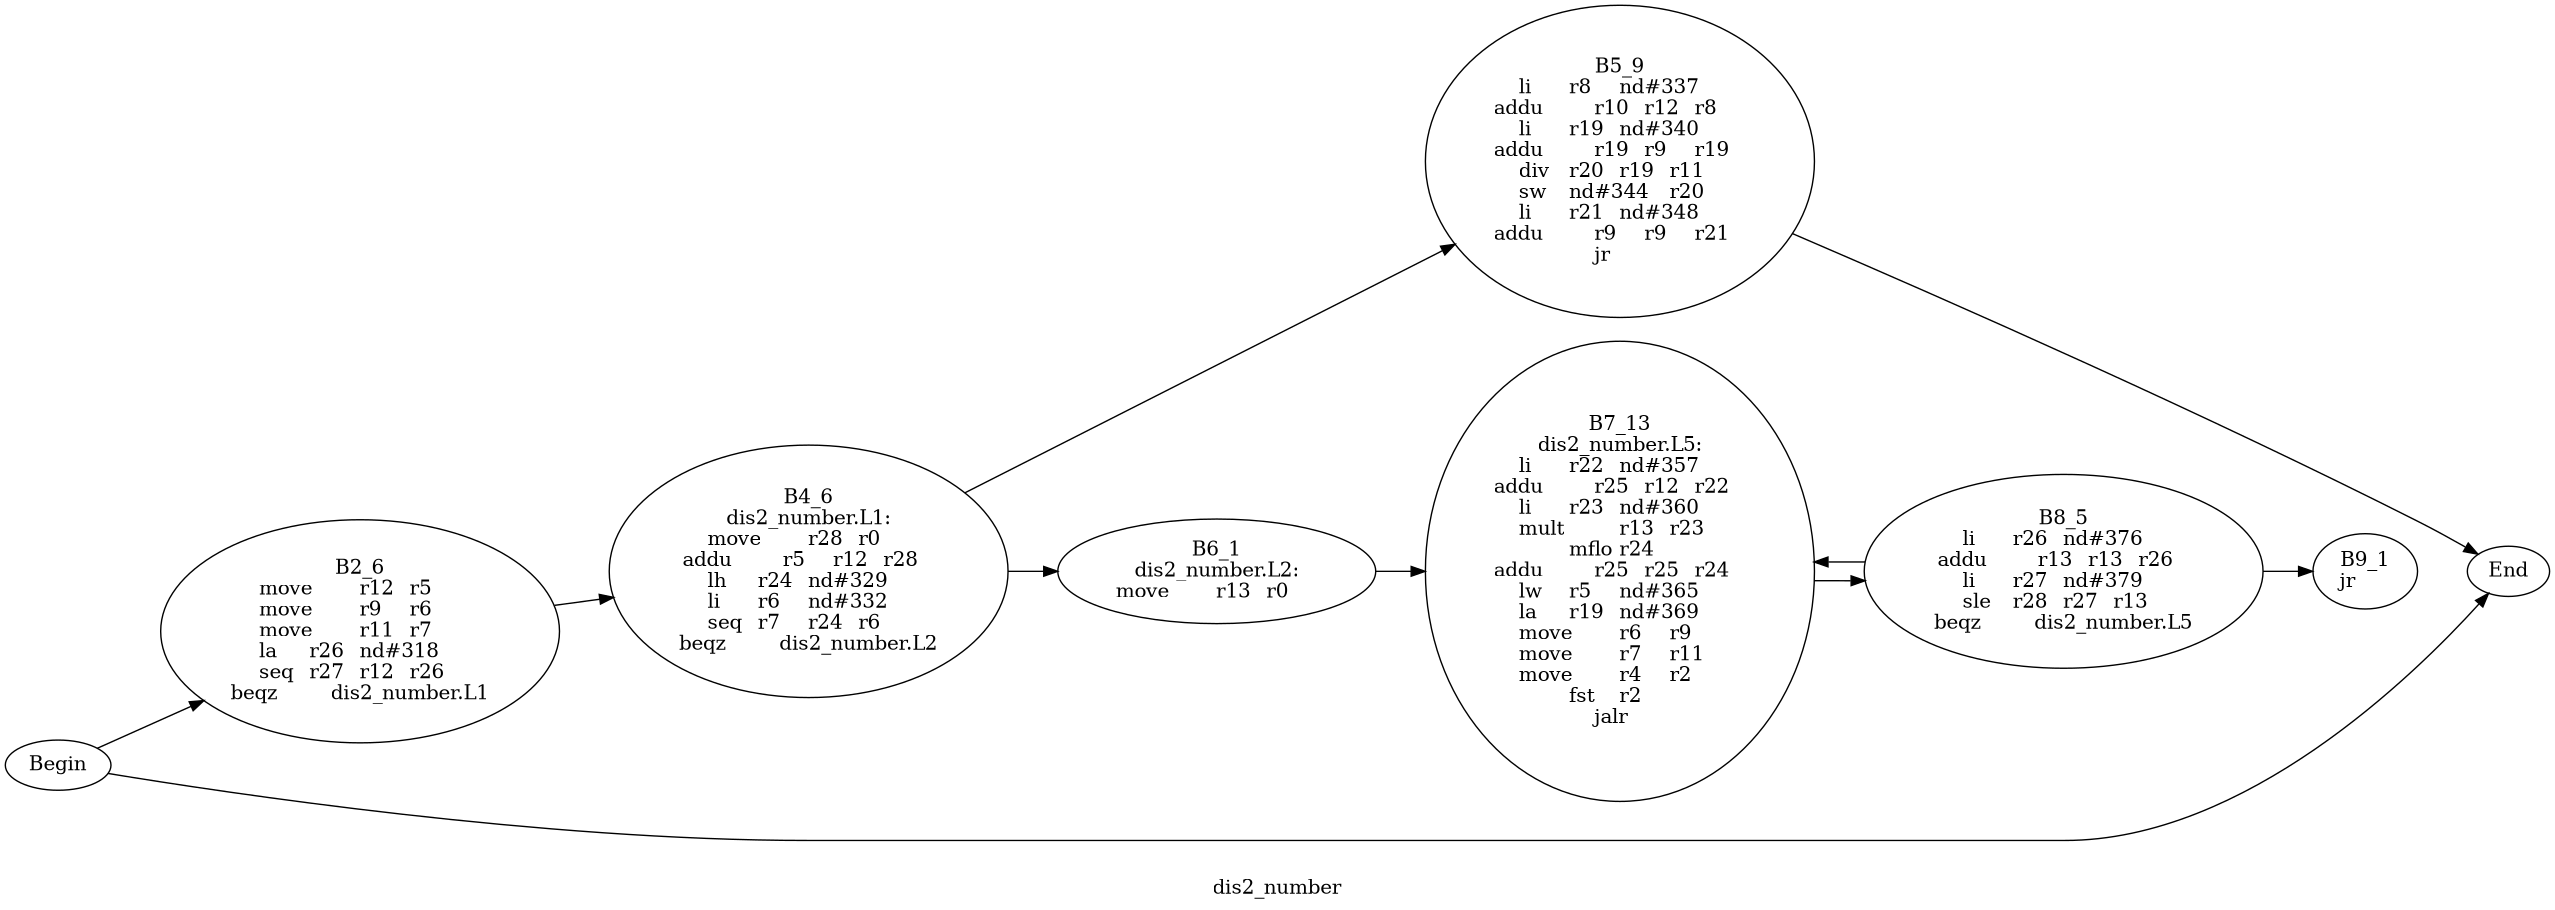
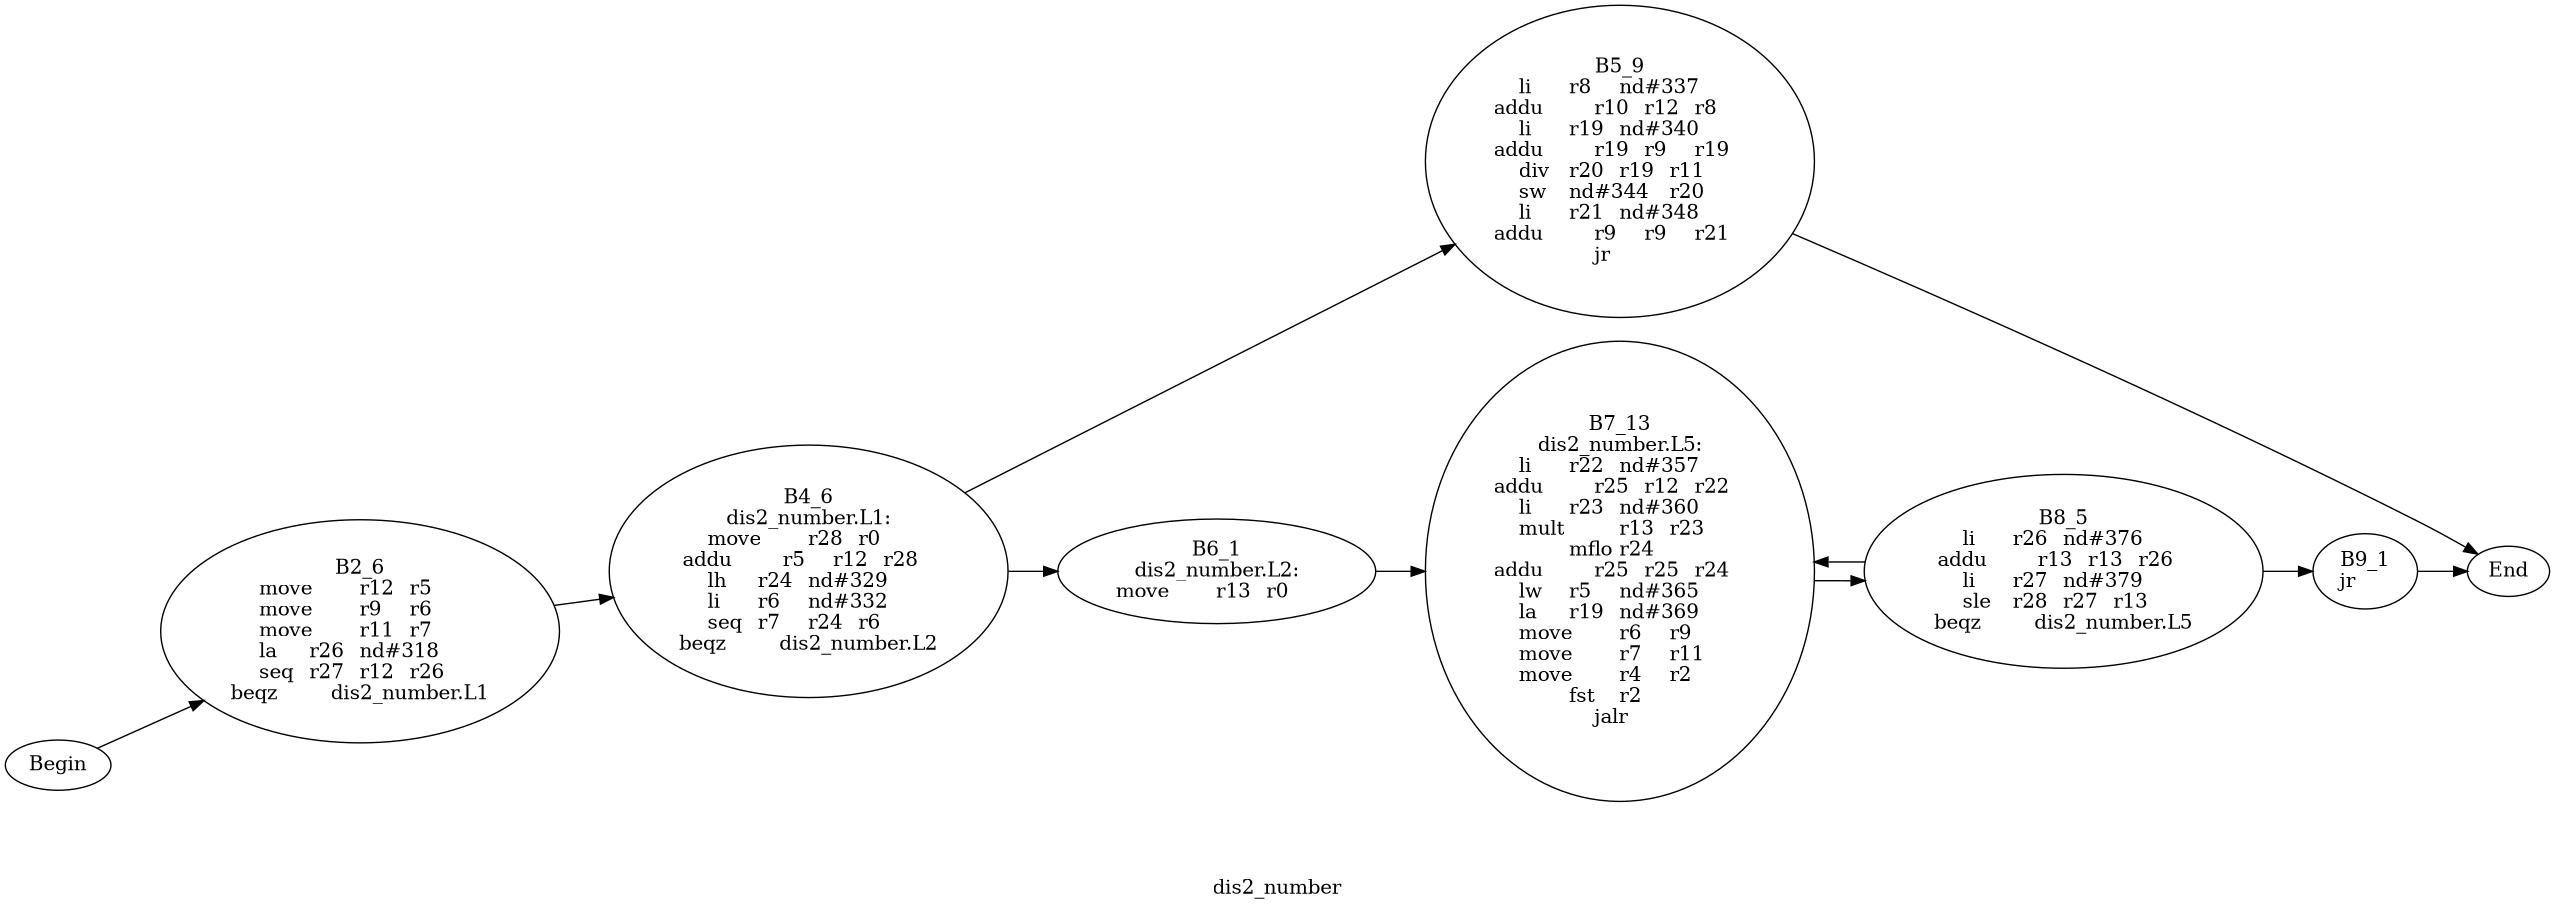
(1329, 840) -> (2436, 571)
